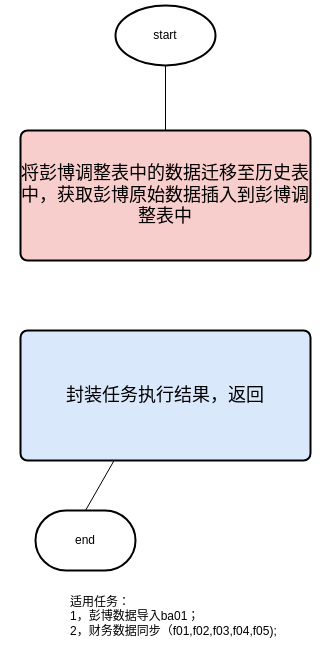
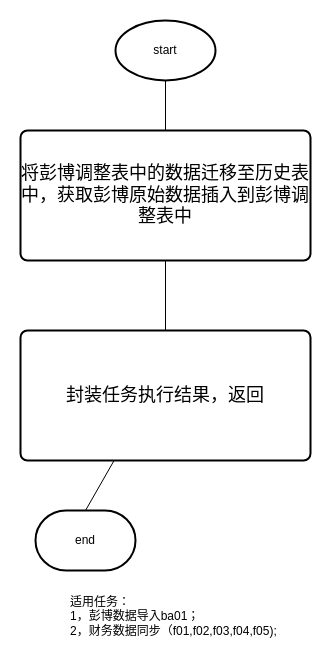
(166, 36) -> (166, 51)
(166, 196) -> (166, 196)
none -> (166, 296)
(166, 396) -> (166, 396)
